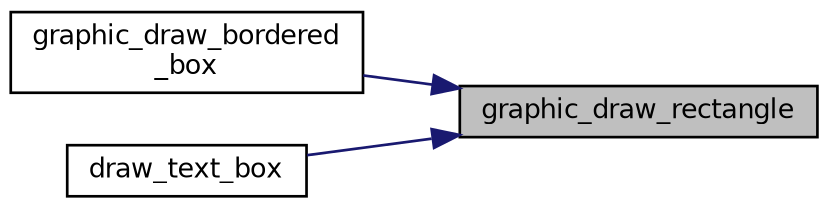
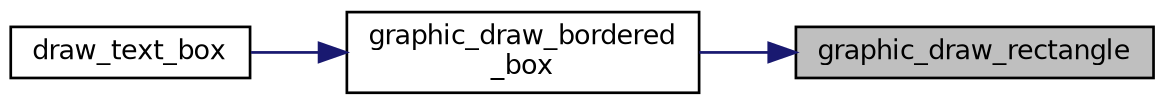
(369, 147) -> (285, 52)
